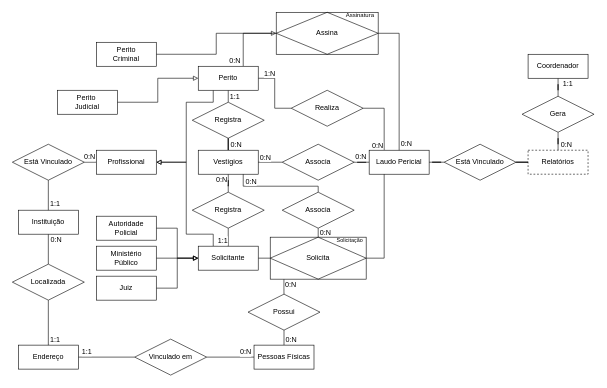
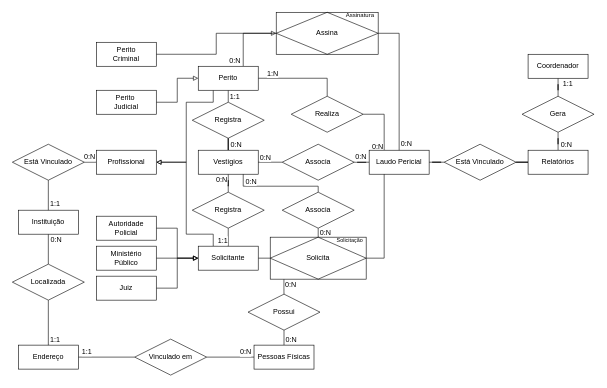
(87, 102) -> (126, 102)
(327, 108) -> (327, 114)
(558, 162) -> (558, 162)
